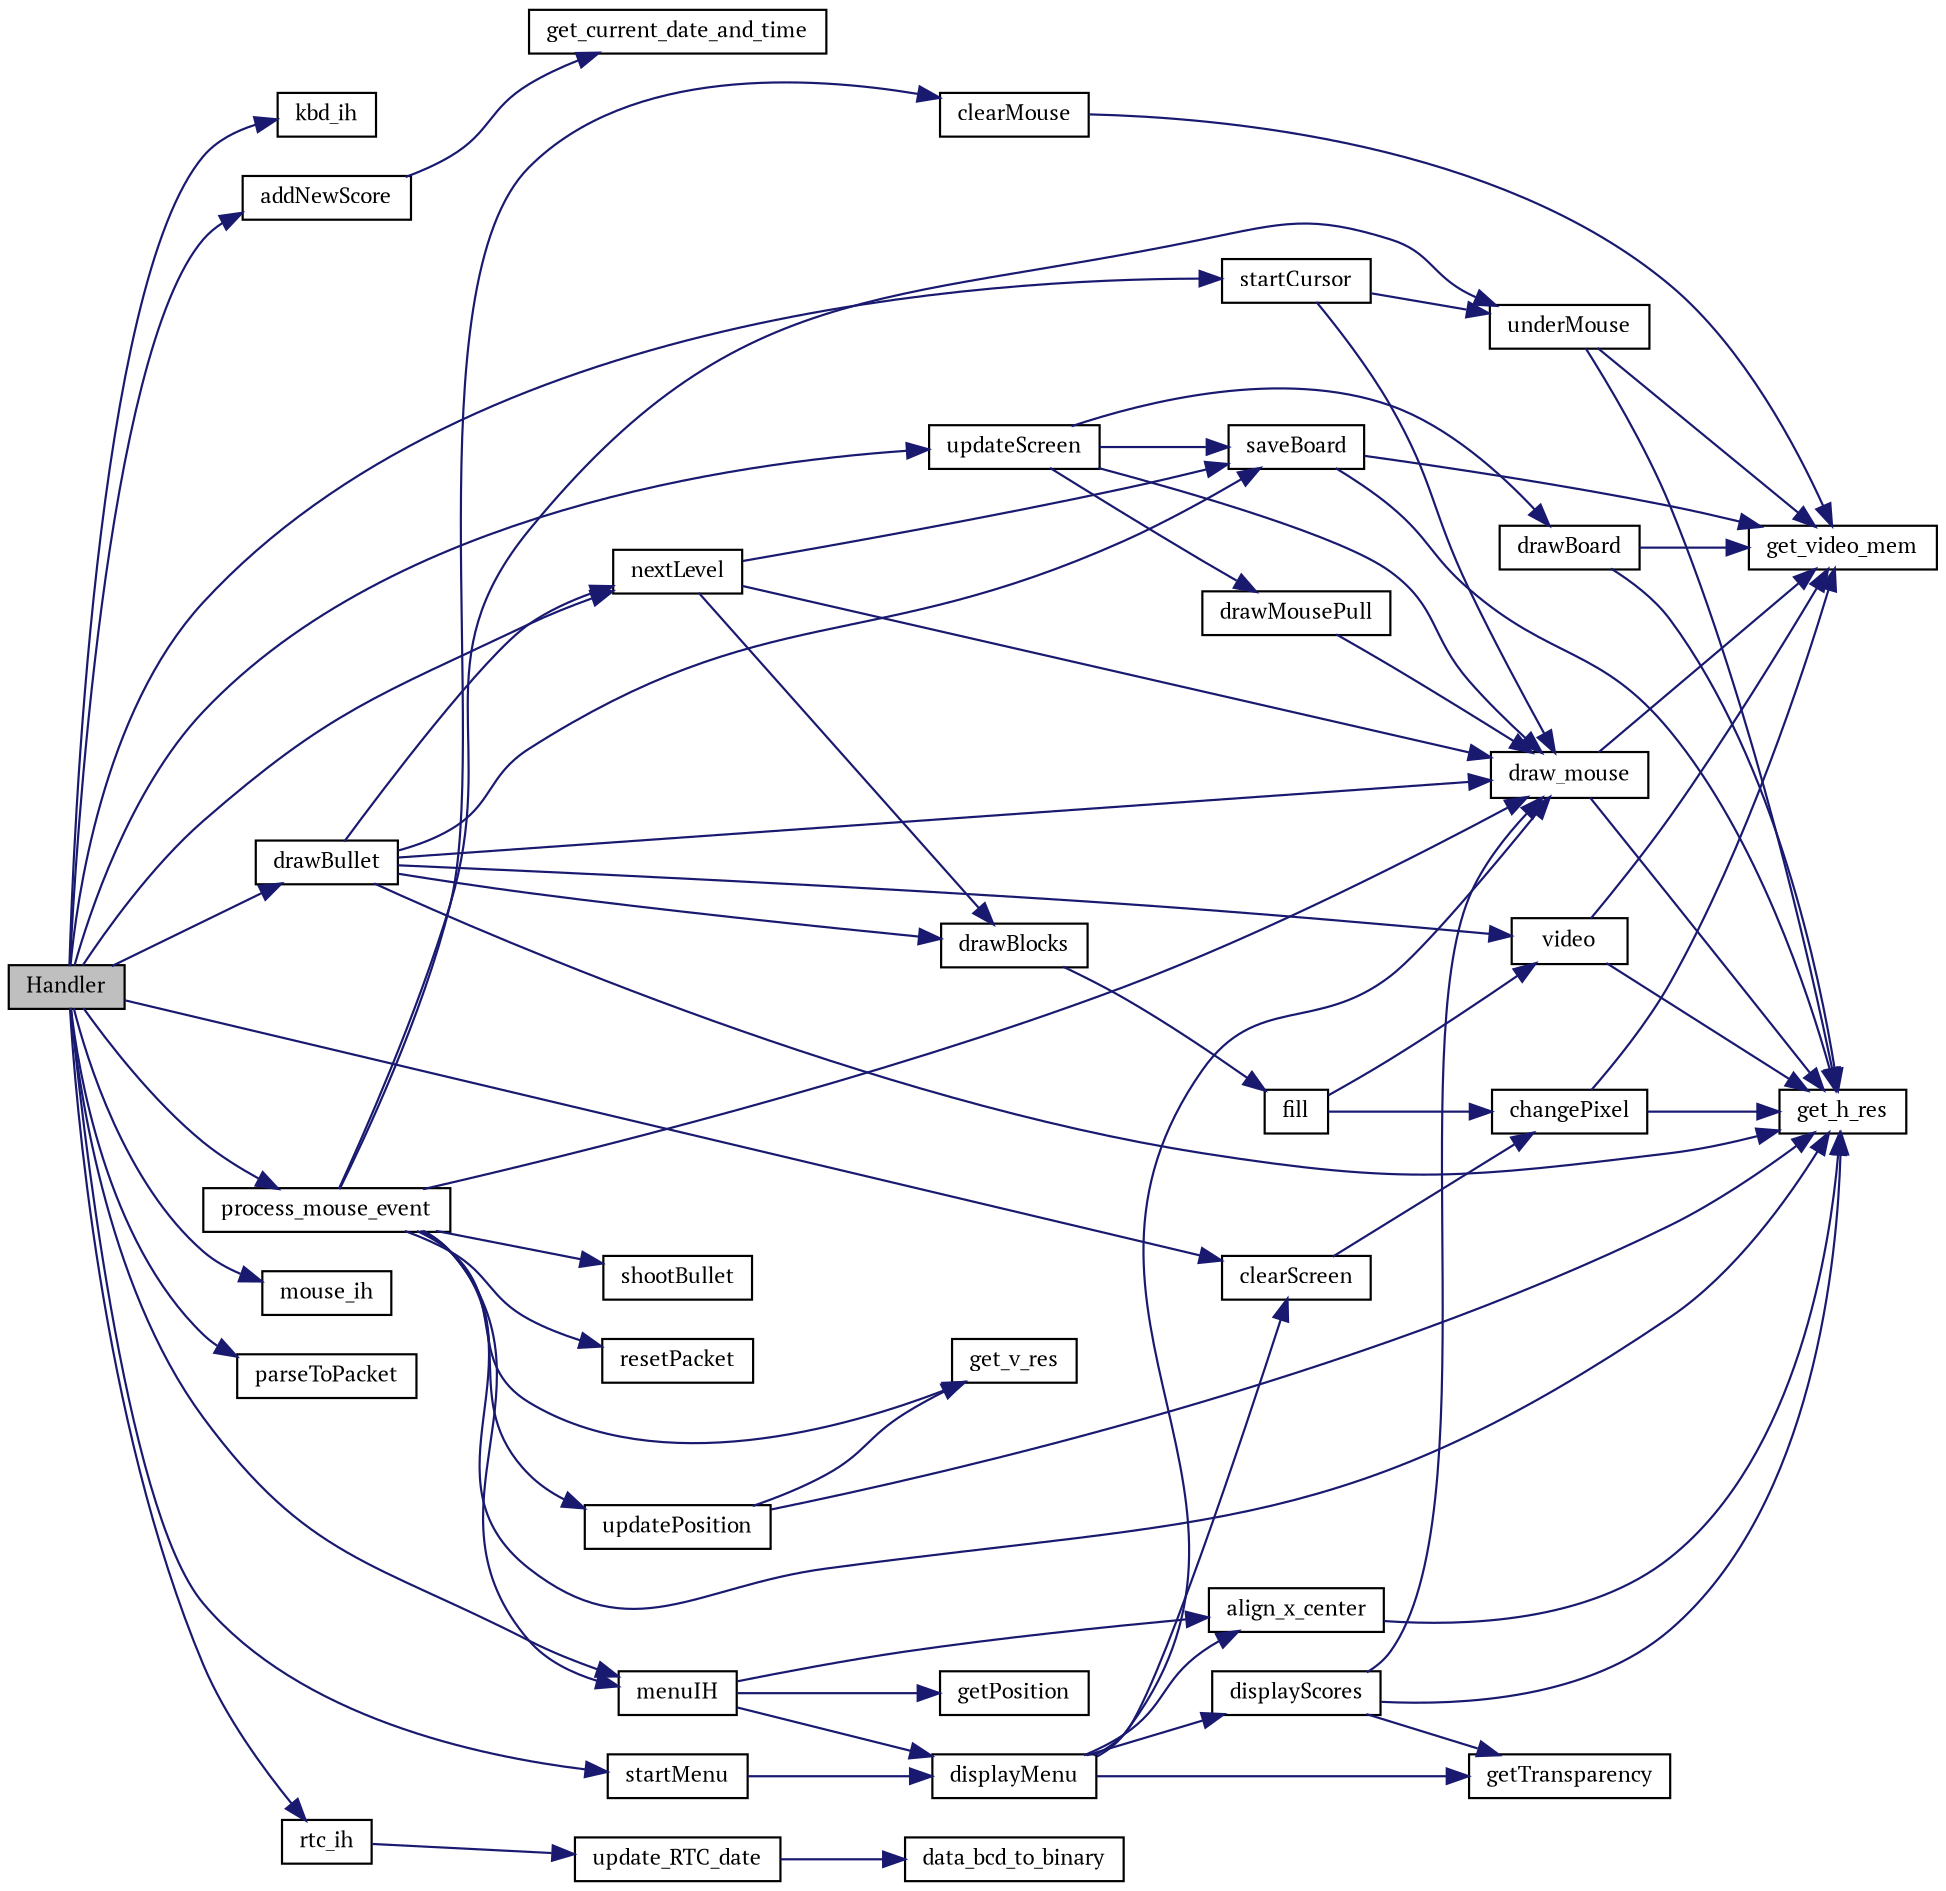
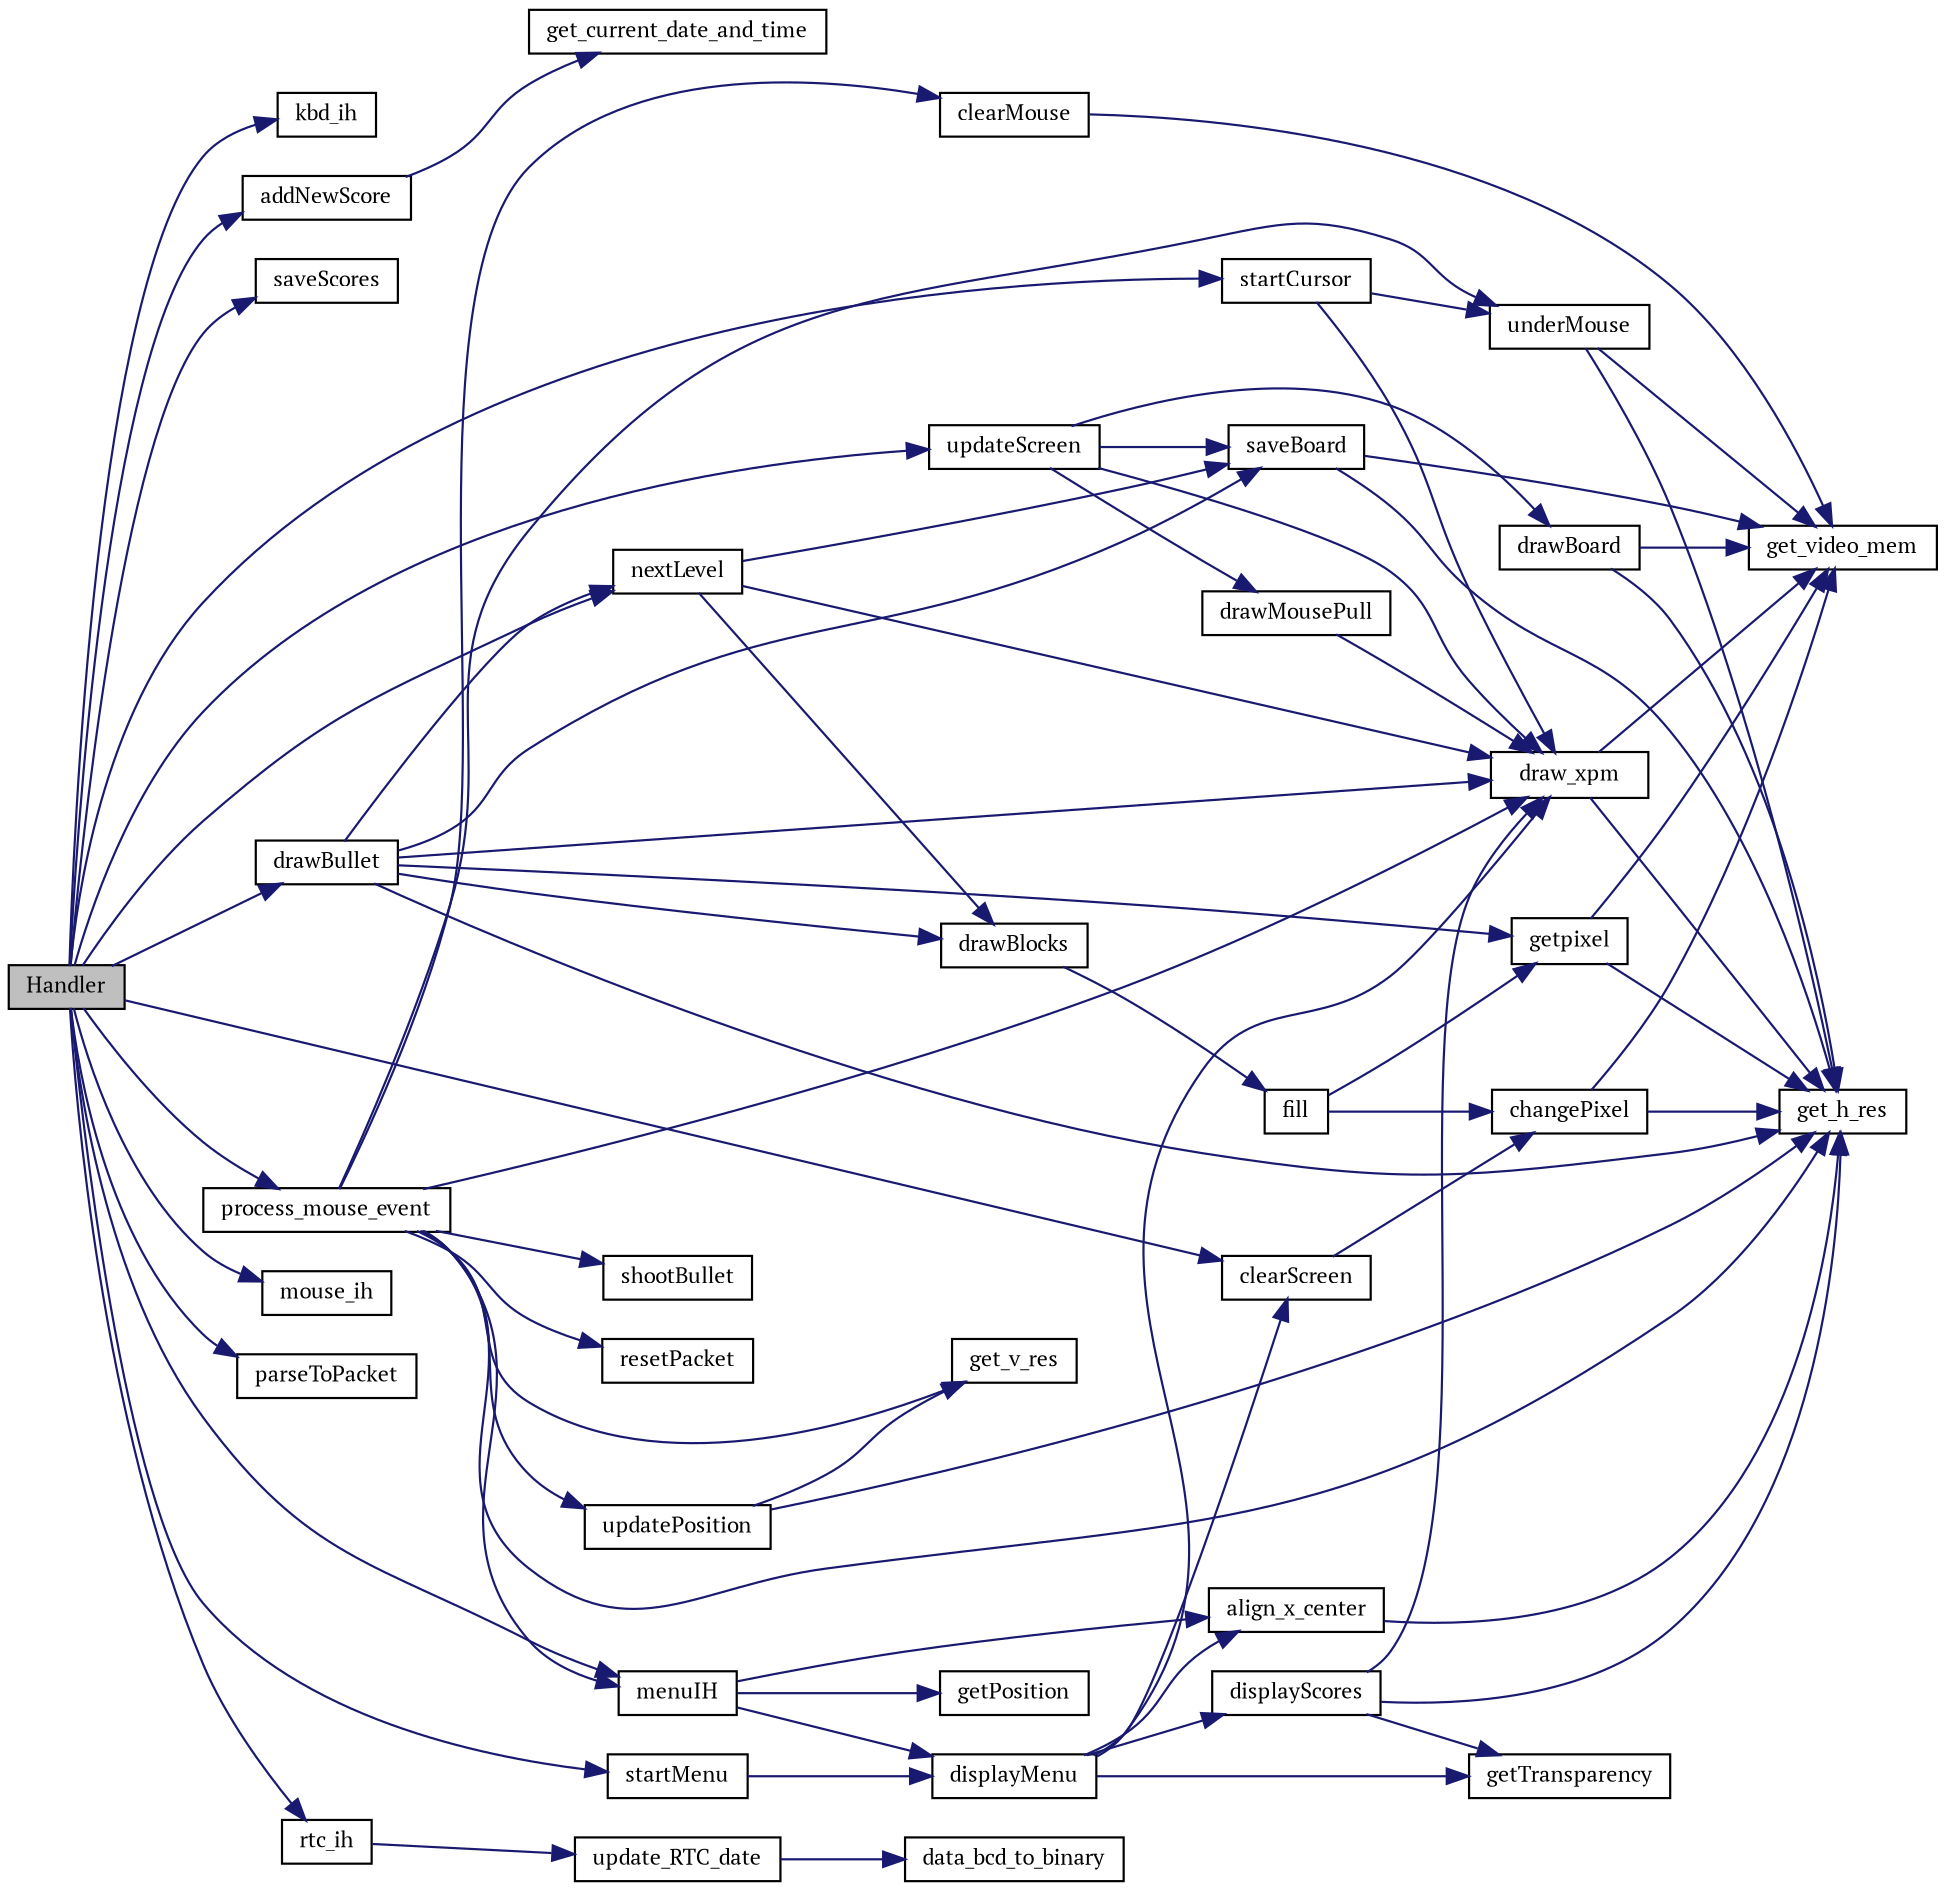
none -> (327, 281)
(1570, 775) -> (1570, 775)
(1570, 941) -> (1570, 941)
